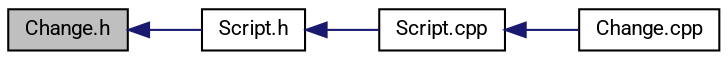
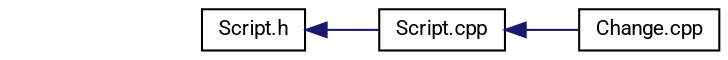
(68, 30) -> none
